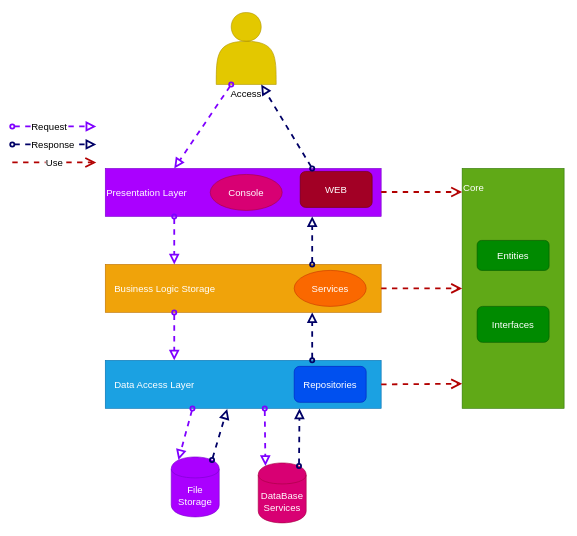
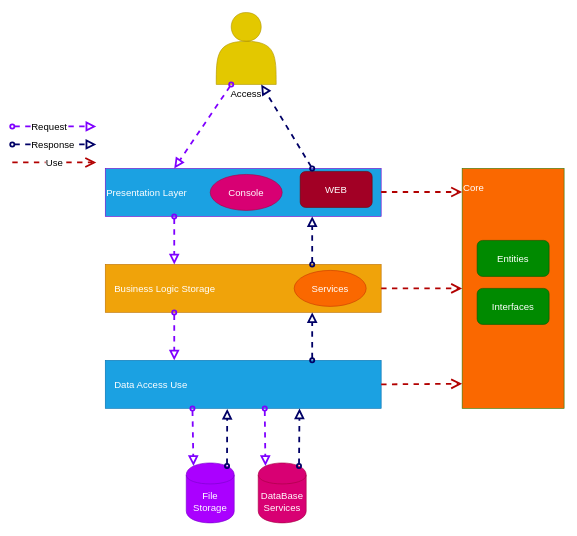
(152, 192) -> (152, 192)
(513, 255) -> (513, 258)
(513, 288) -> (513, 288)
(513, 324) -> (513, 306)
(150, 384) -> (144, 384)
(330, 384) -> none
(195, 487) -> (210, 493)
